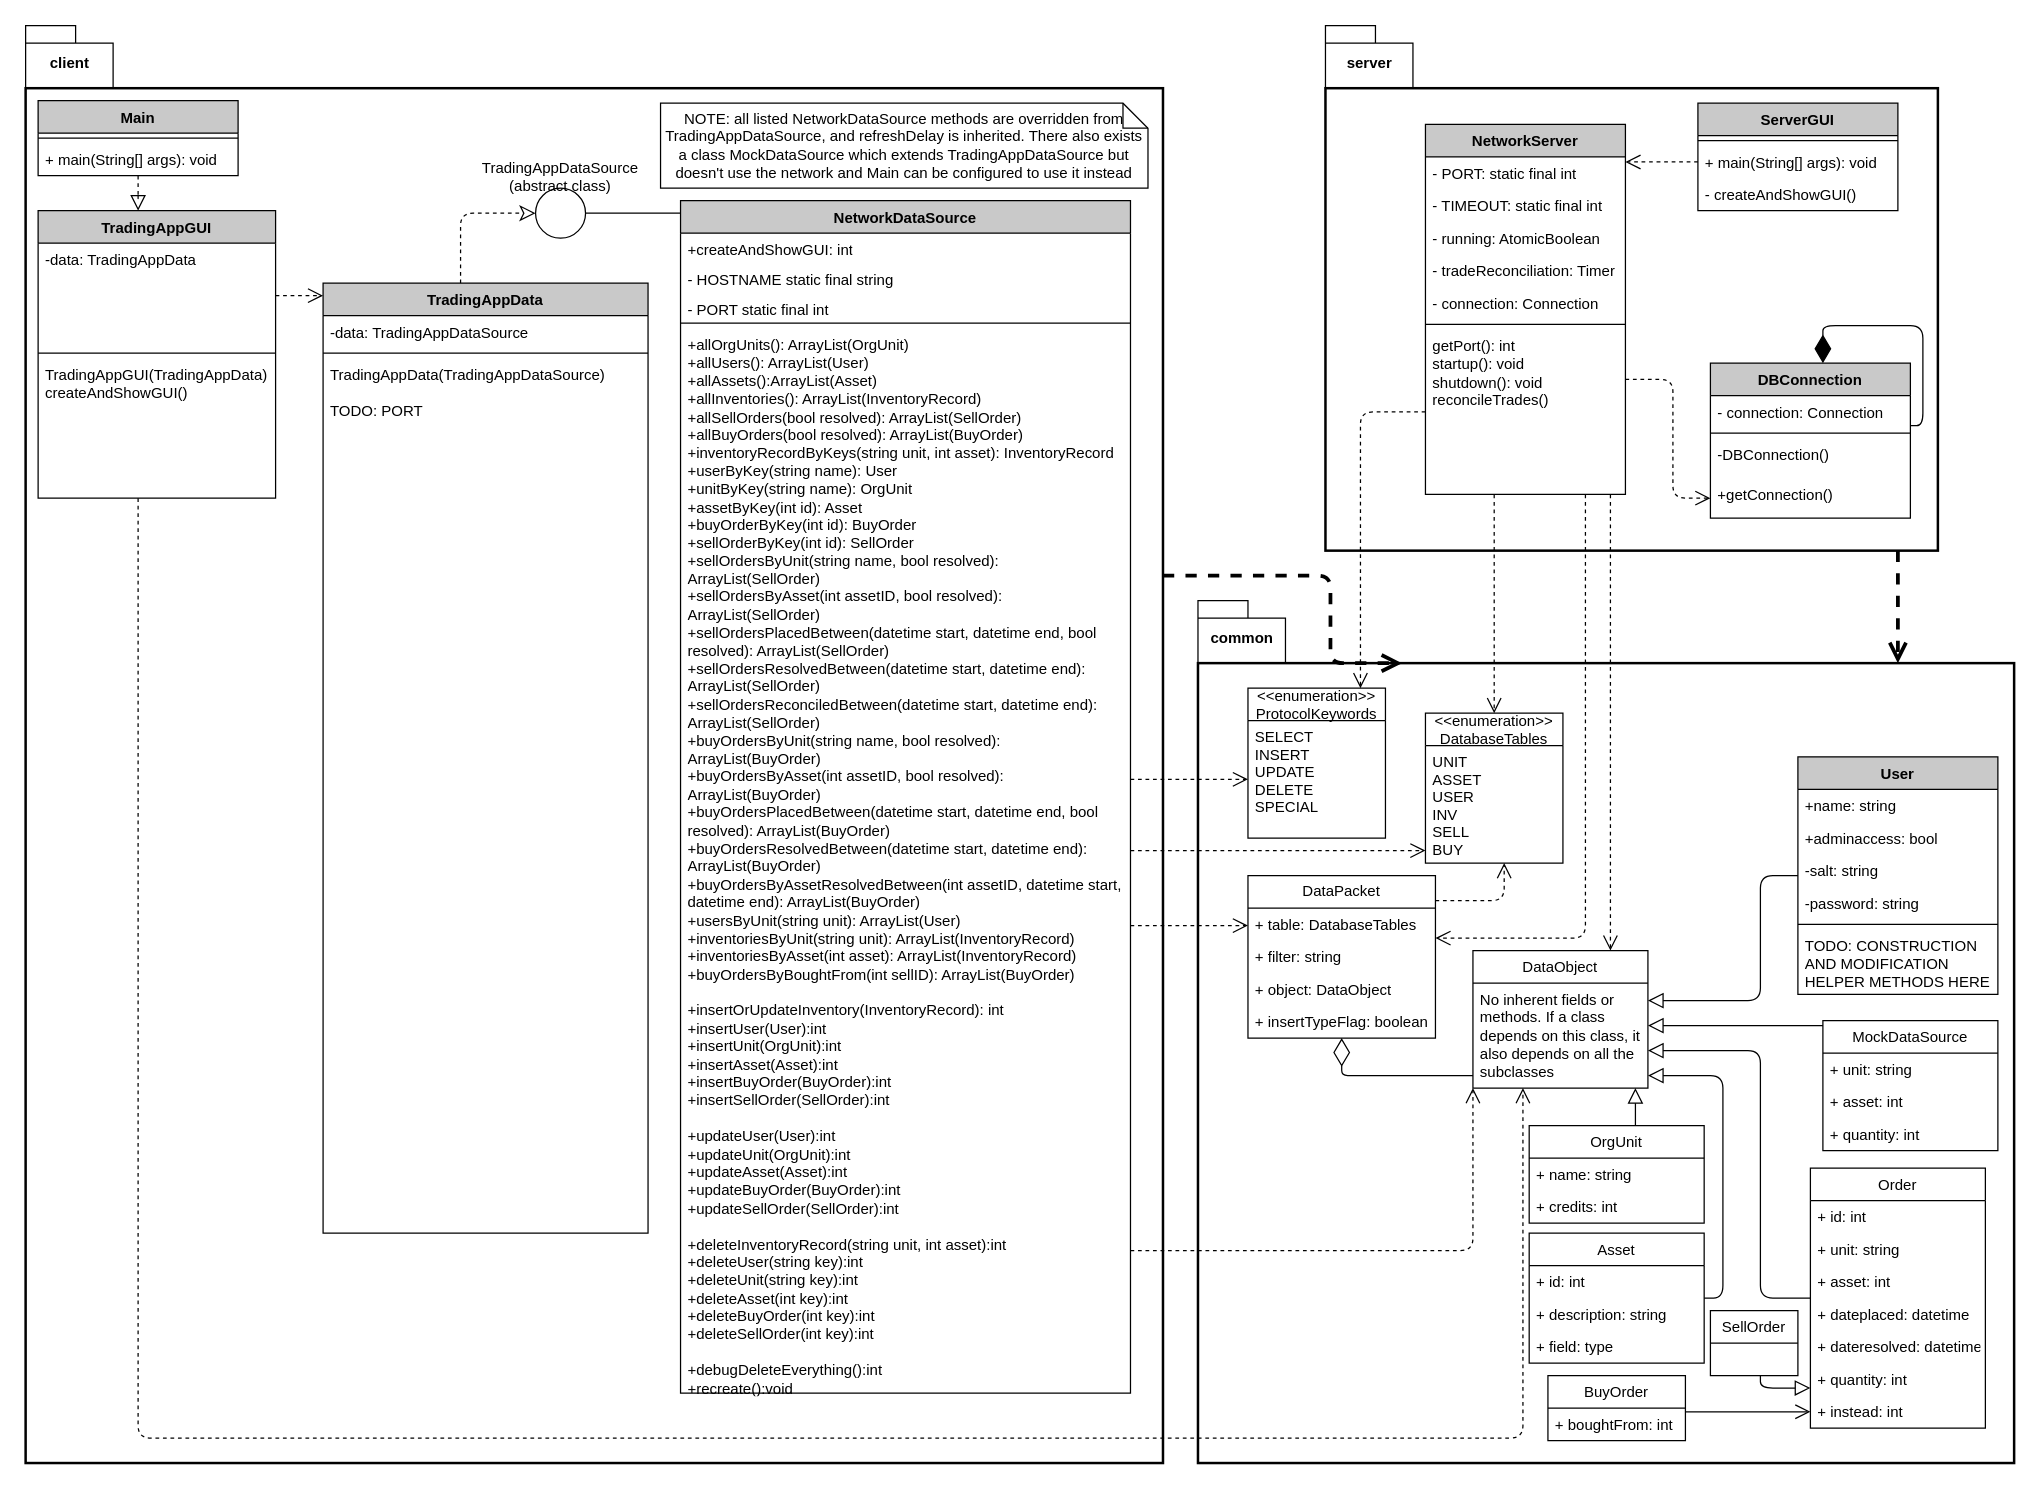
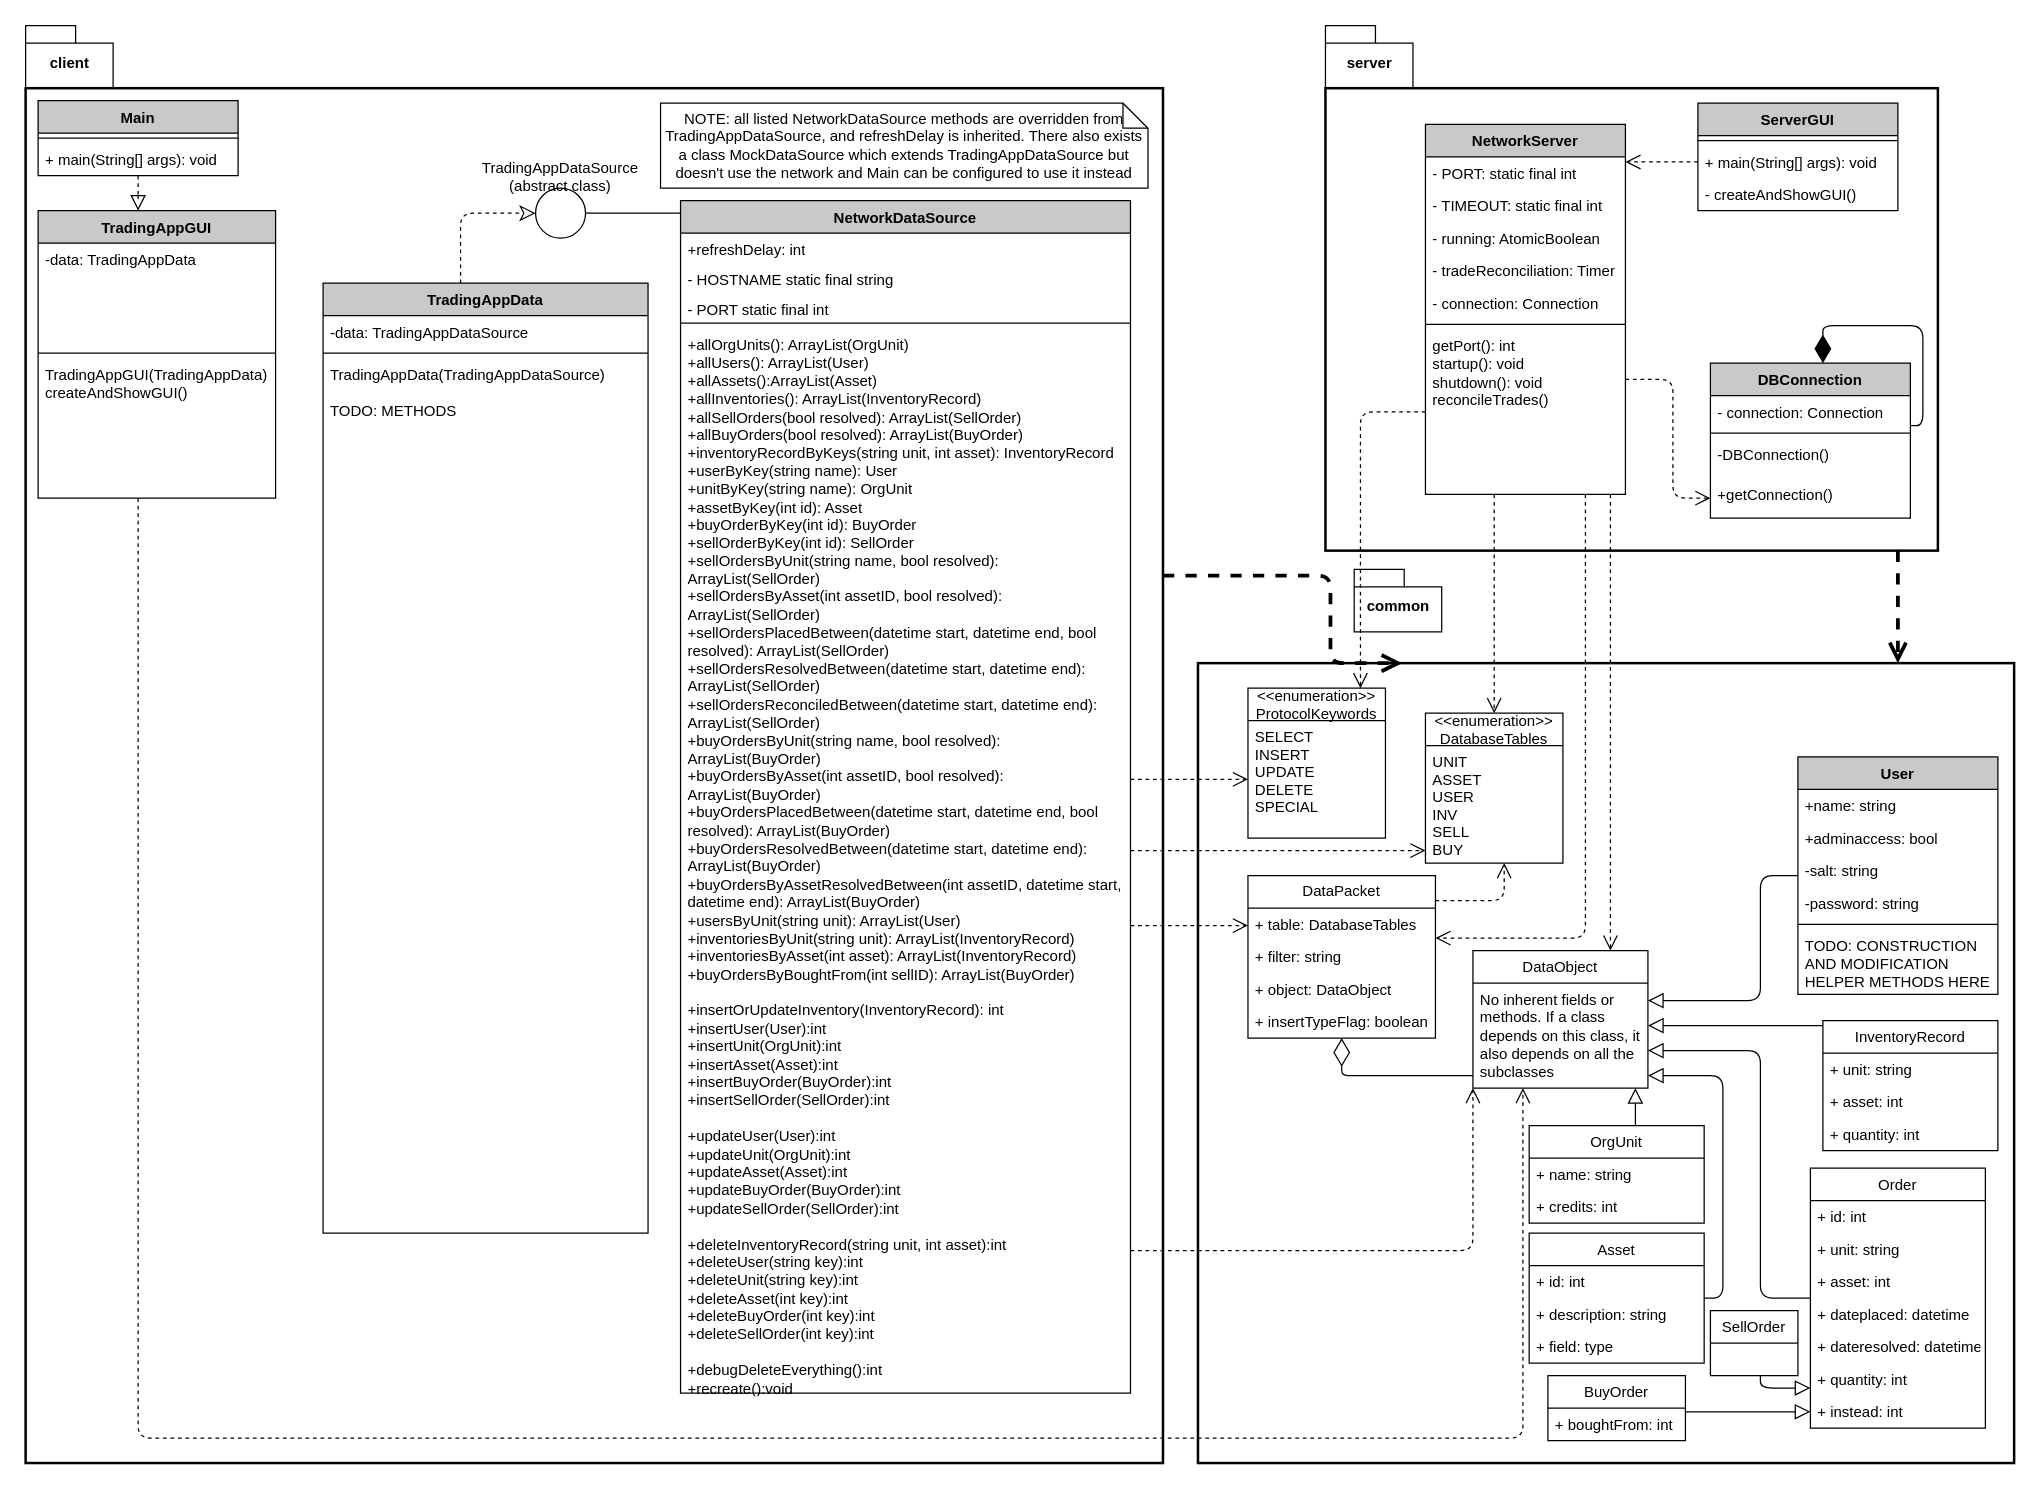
(775, 251) -> (756, 251)
(298, 296) -> none
(478, 385) -> (478, 385)
(1242, 632) -> (1398, 601)
(1910, 1038) -> (1910, 1038)
(1800, 1412) -> (1794, 1412)
